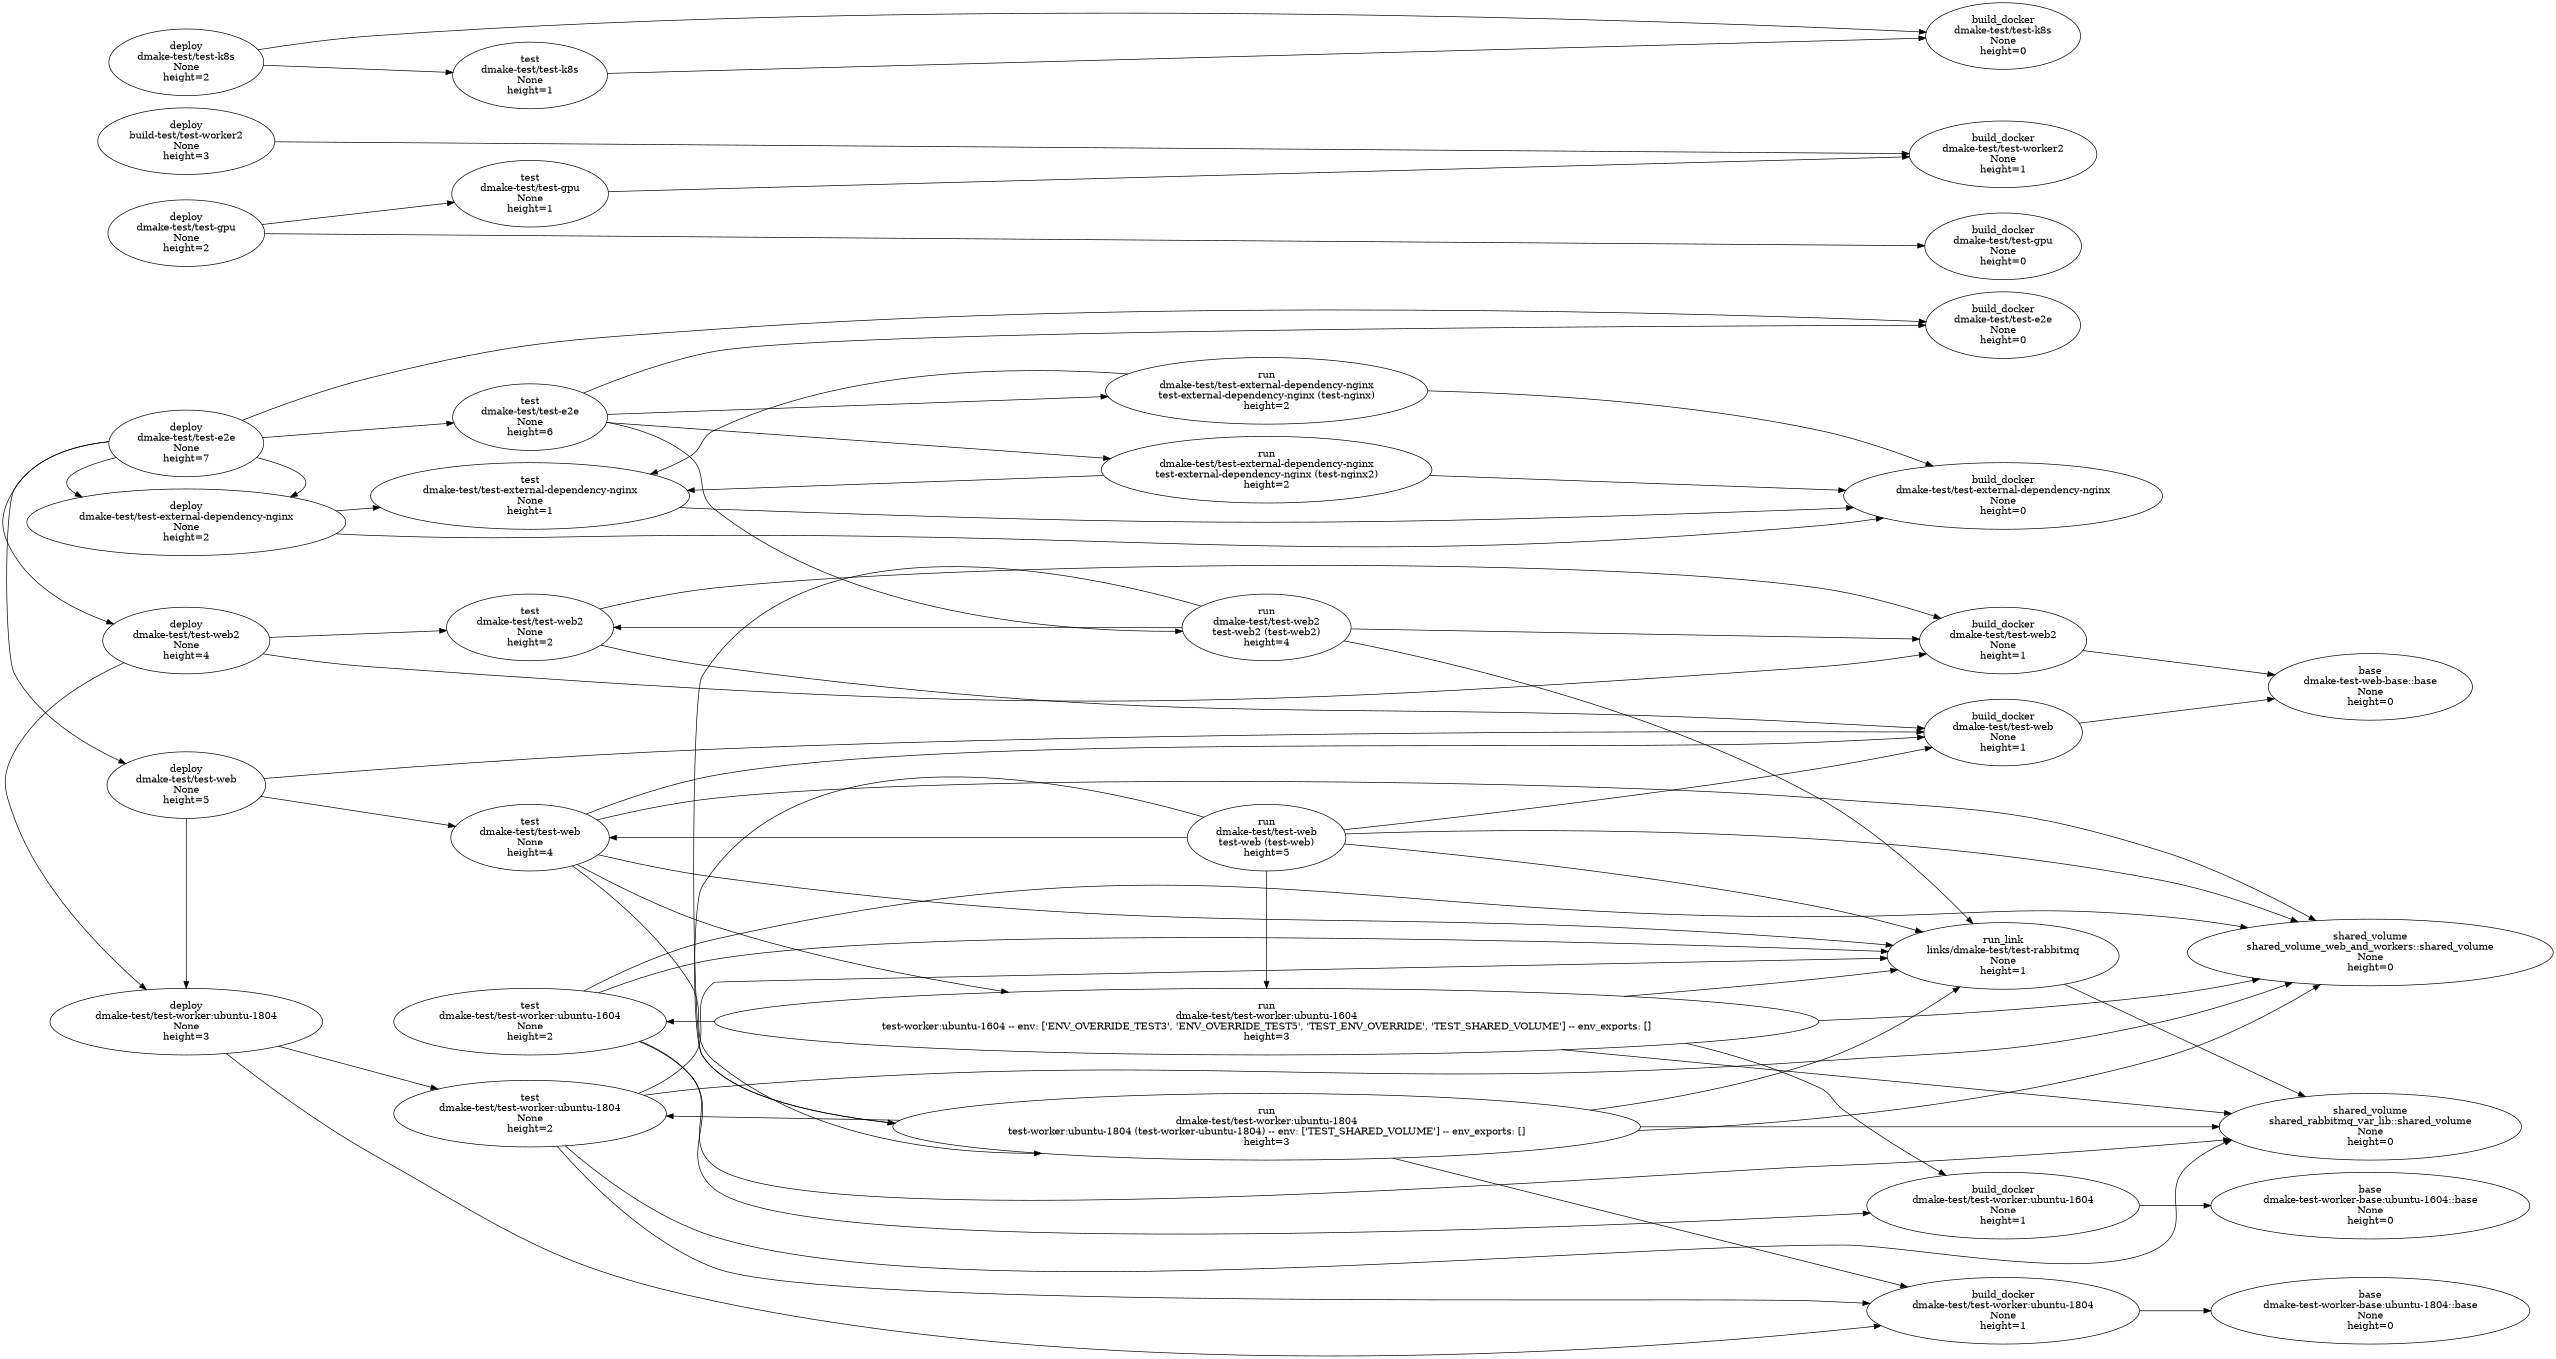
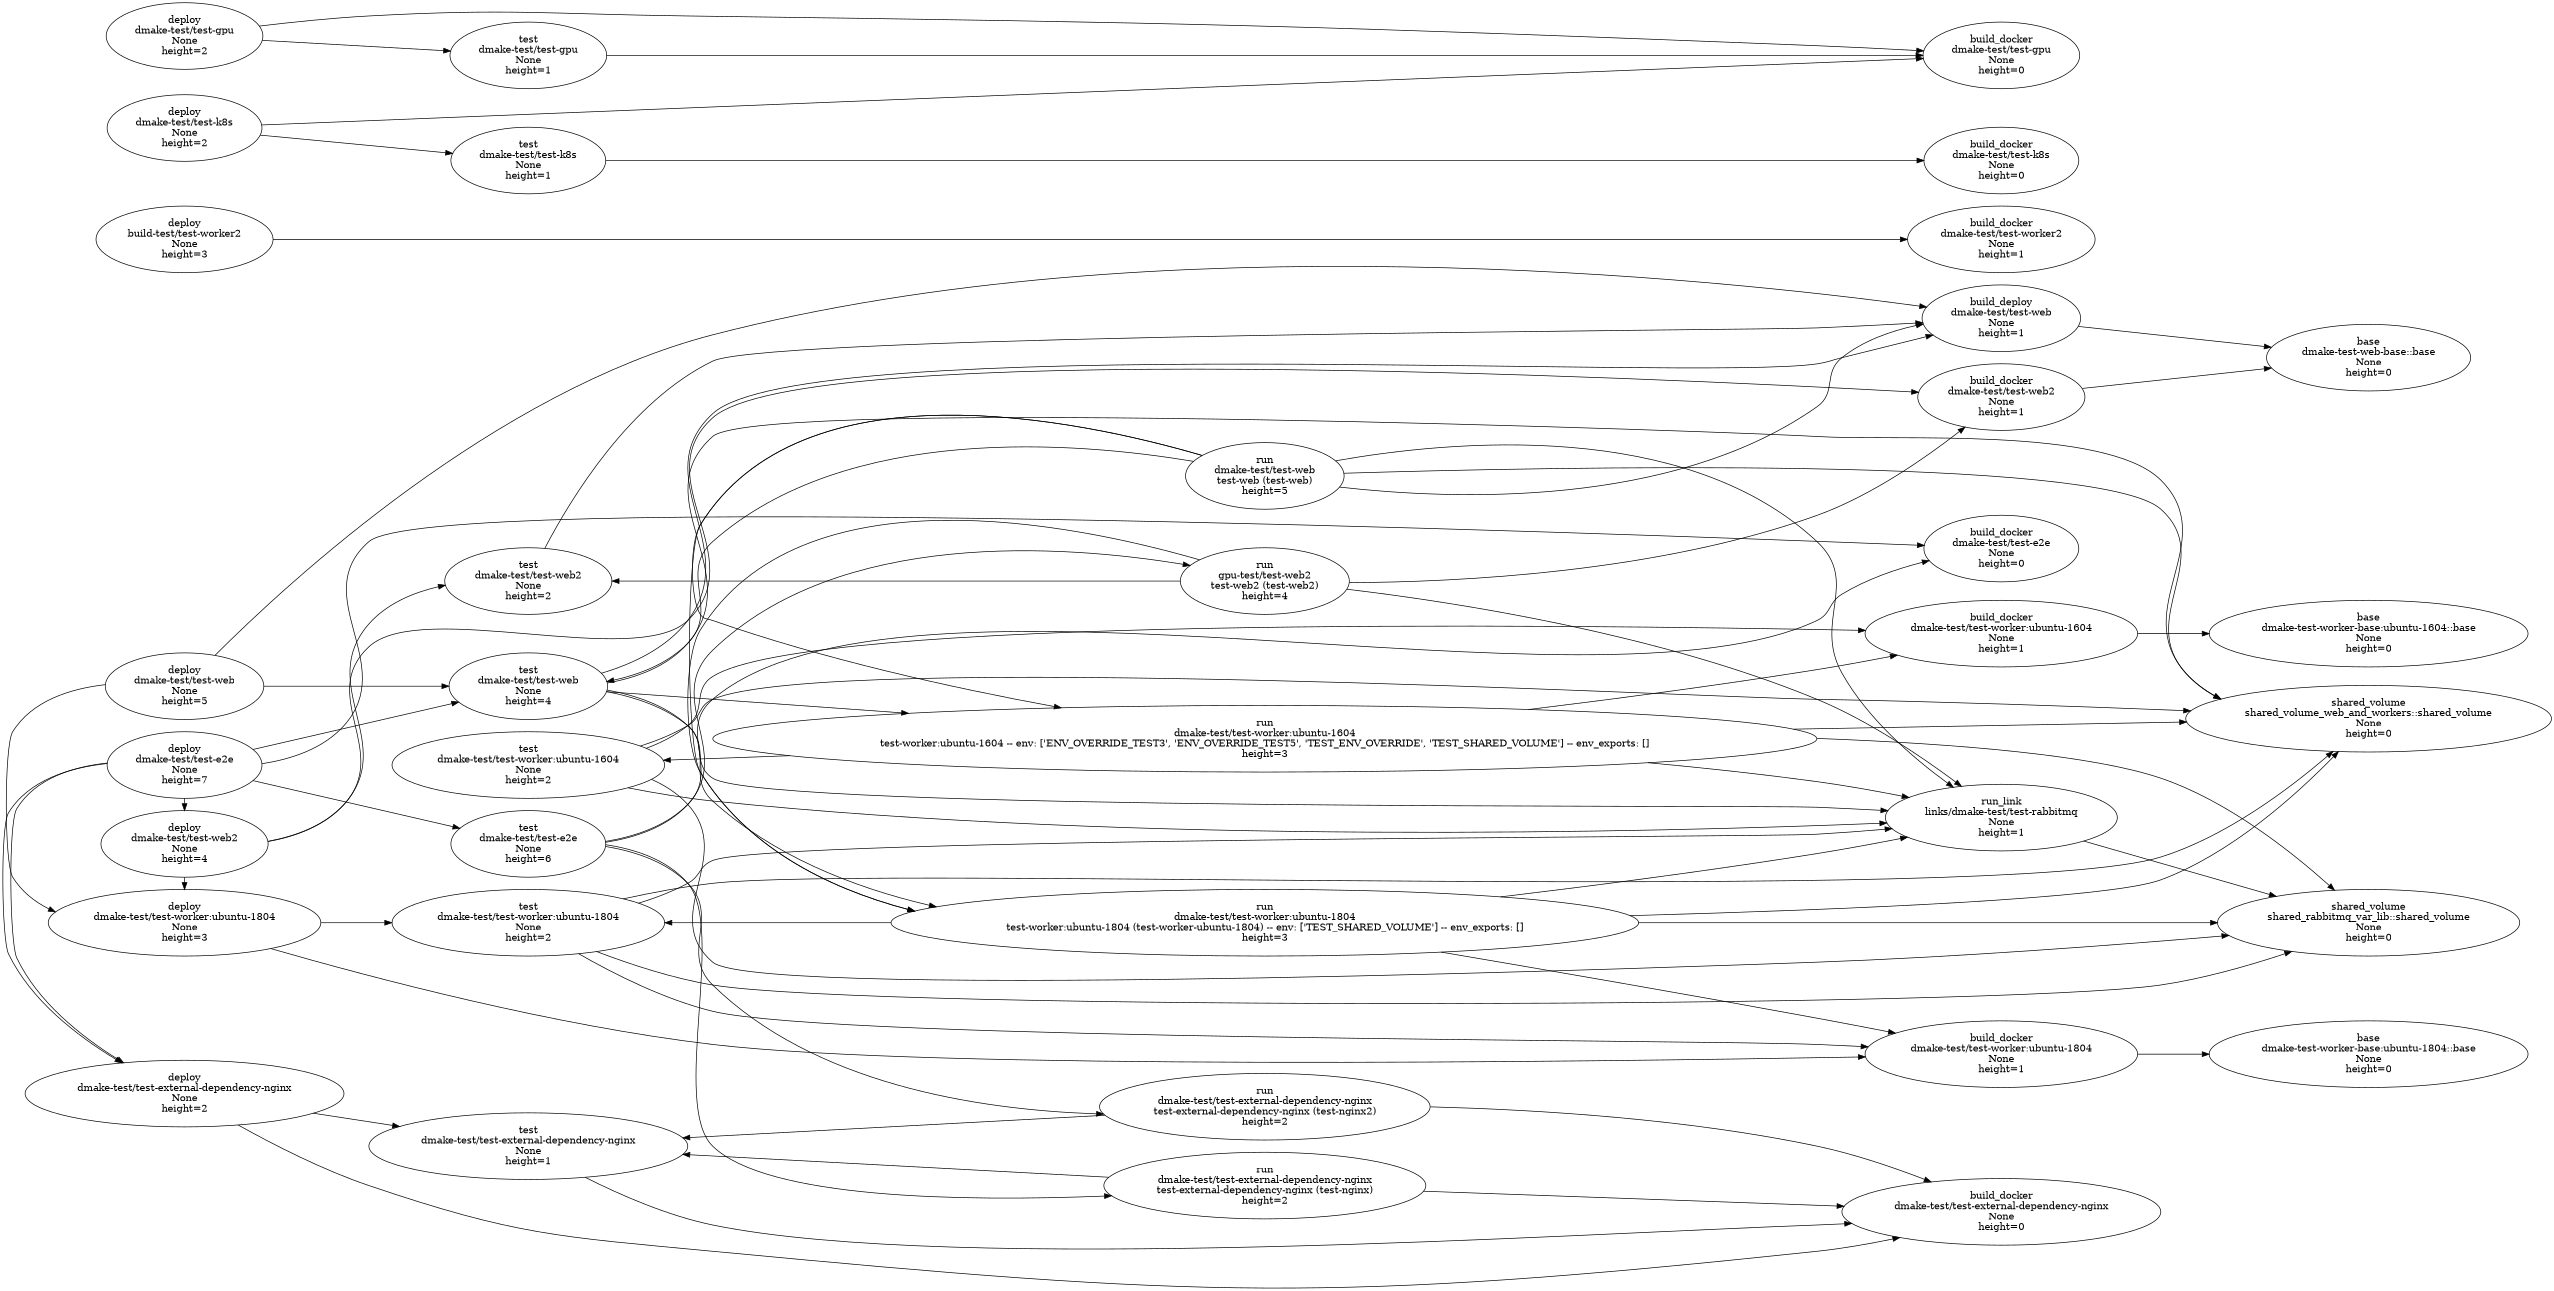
(1088, 13) -> (1089, 92)
(1255, 174) -> (1261, 55)
(1268, 566) -> none
(7, 596) -> (367, 723)
(1267, 627) -> (1265, 581)
(2003, 733) -> (2001, 318)
